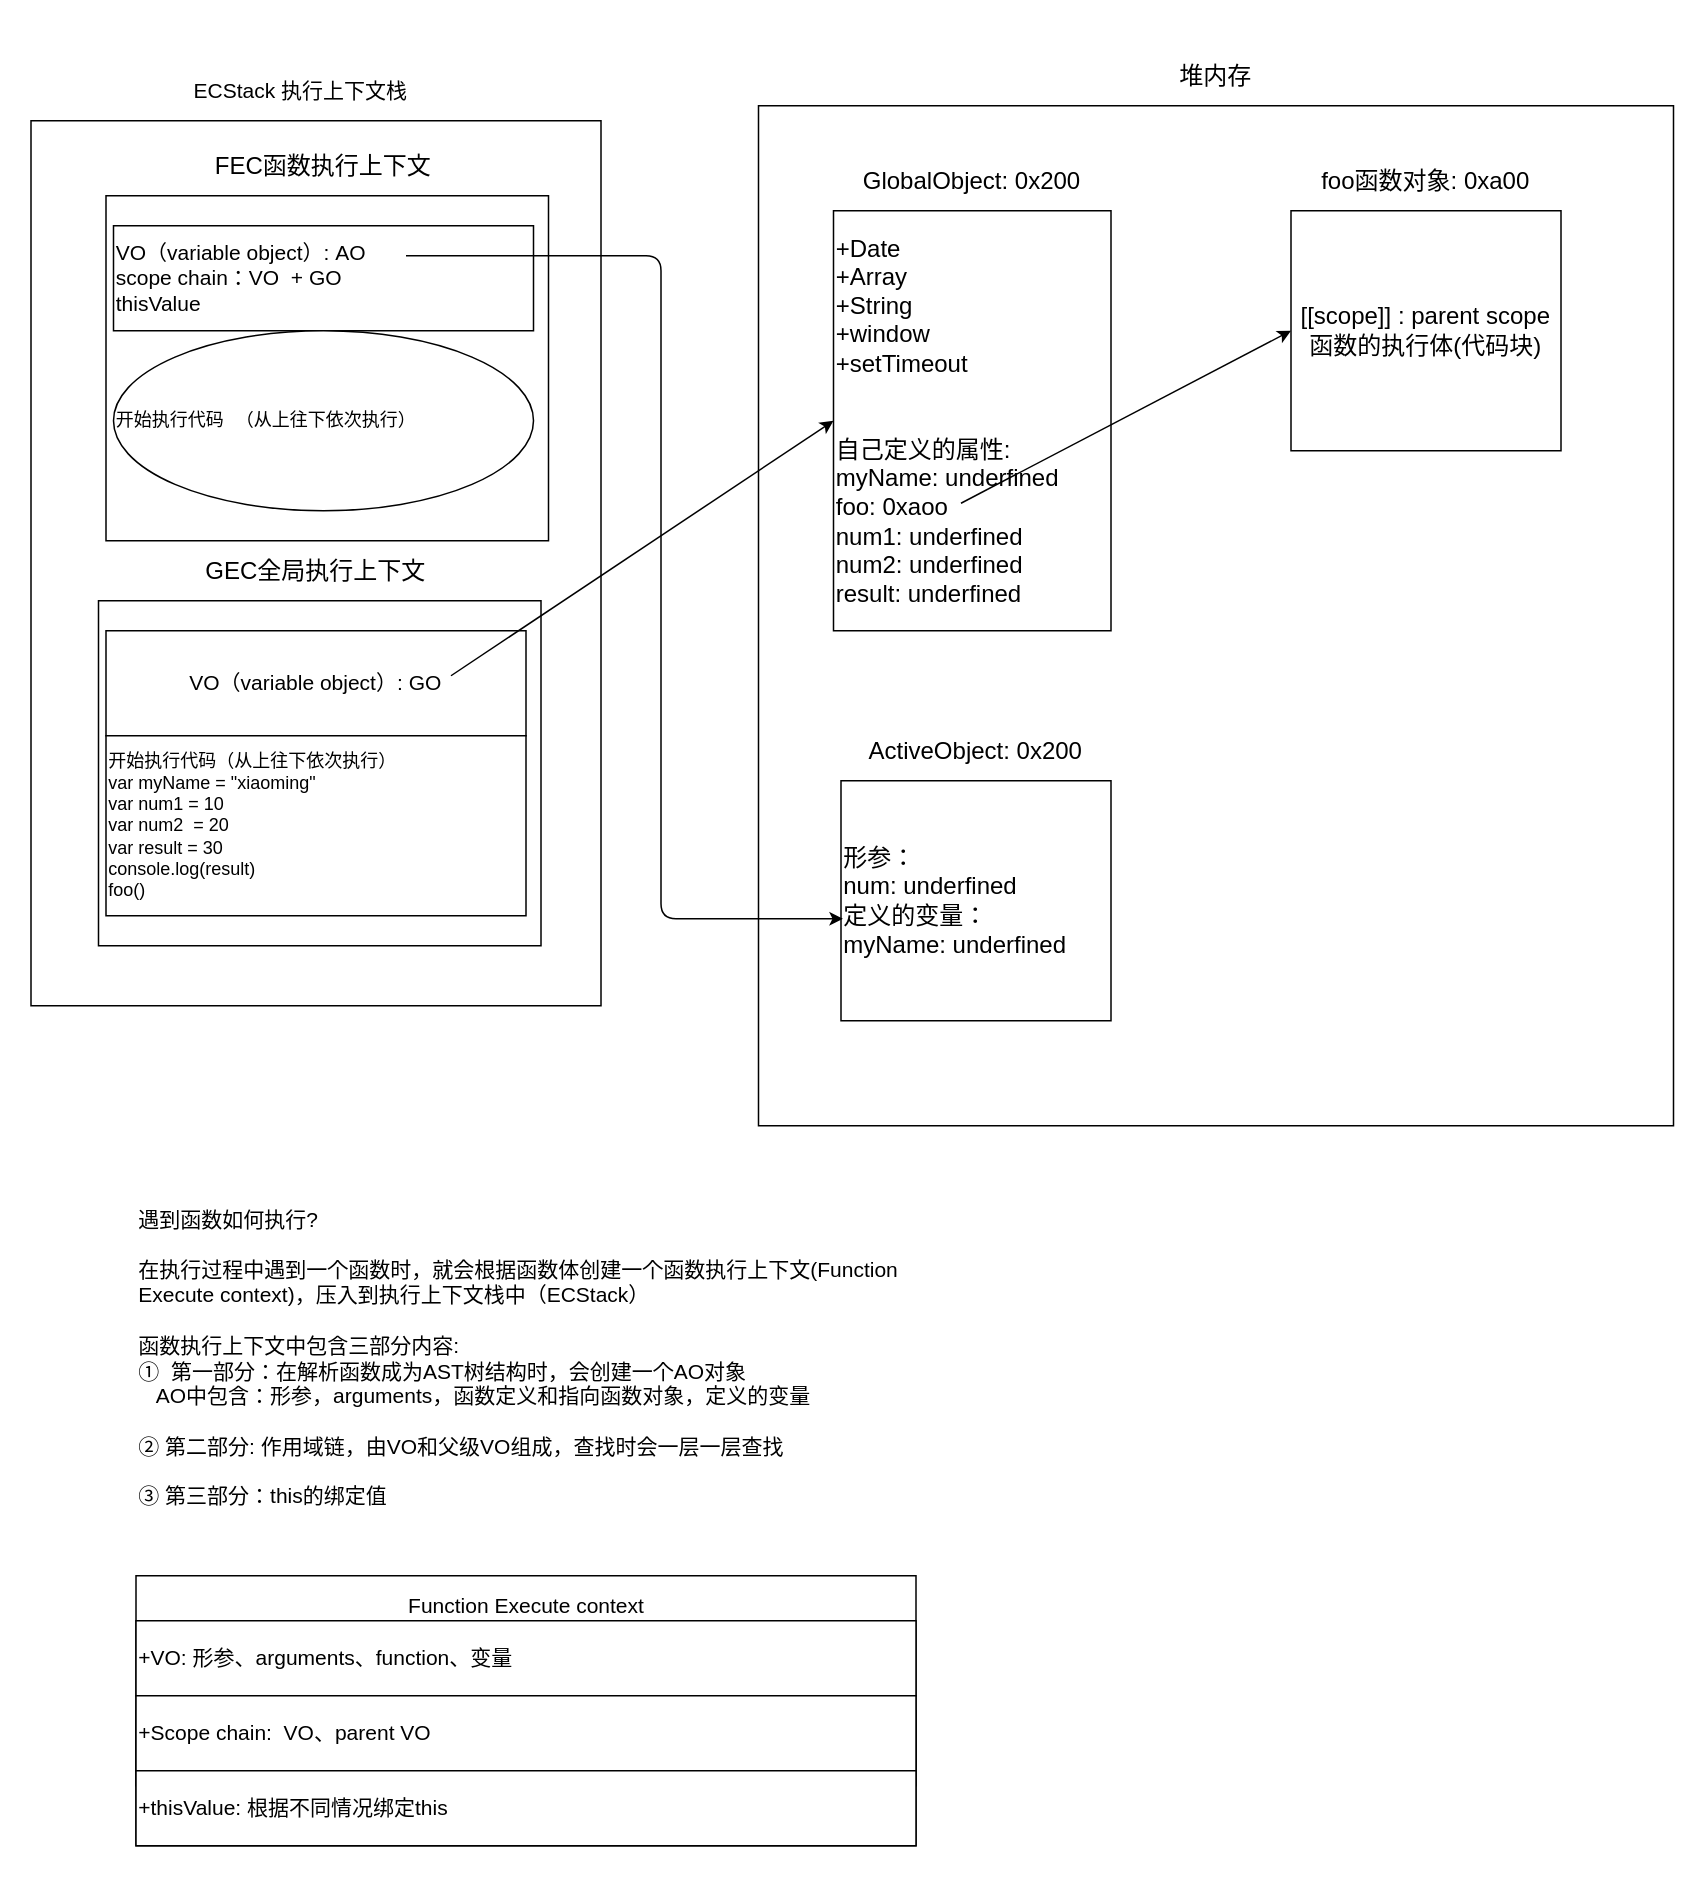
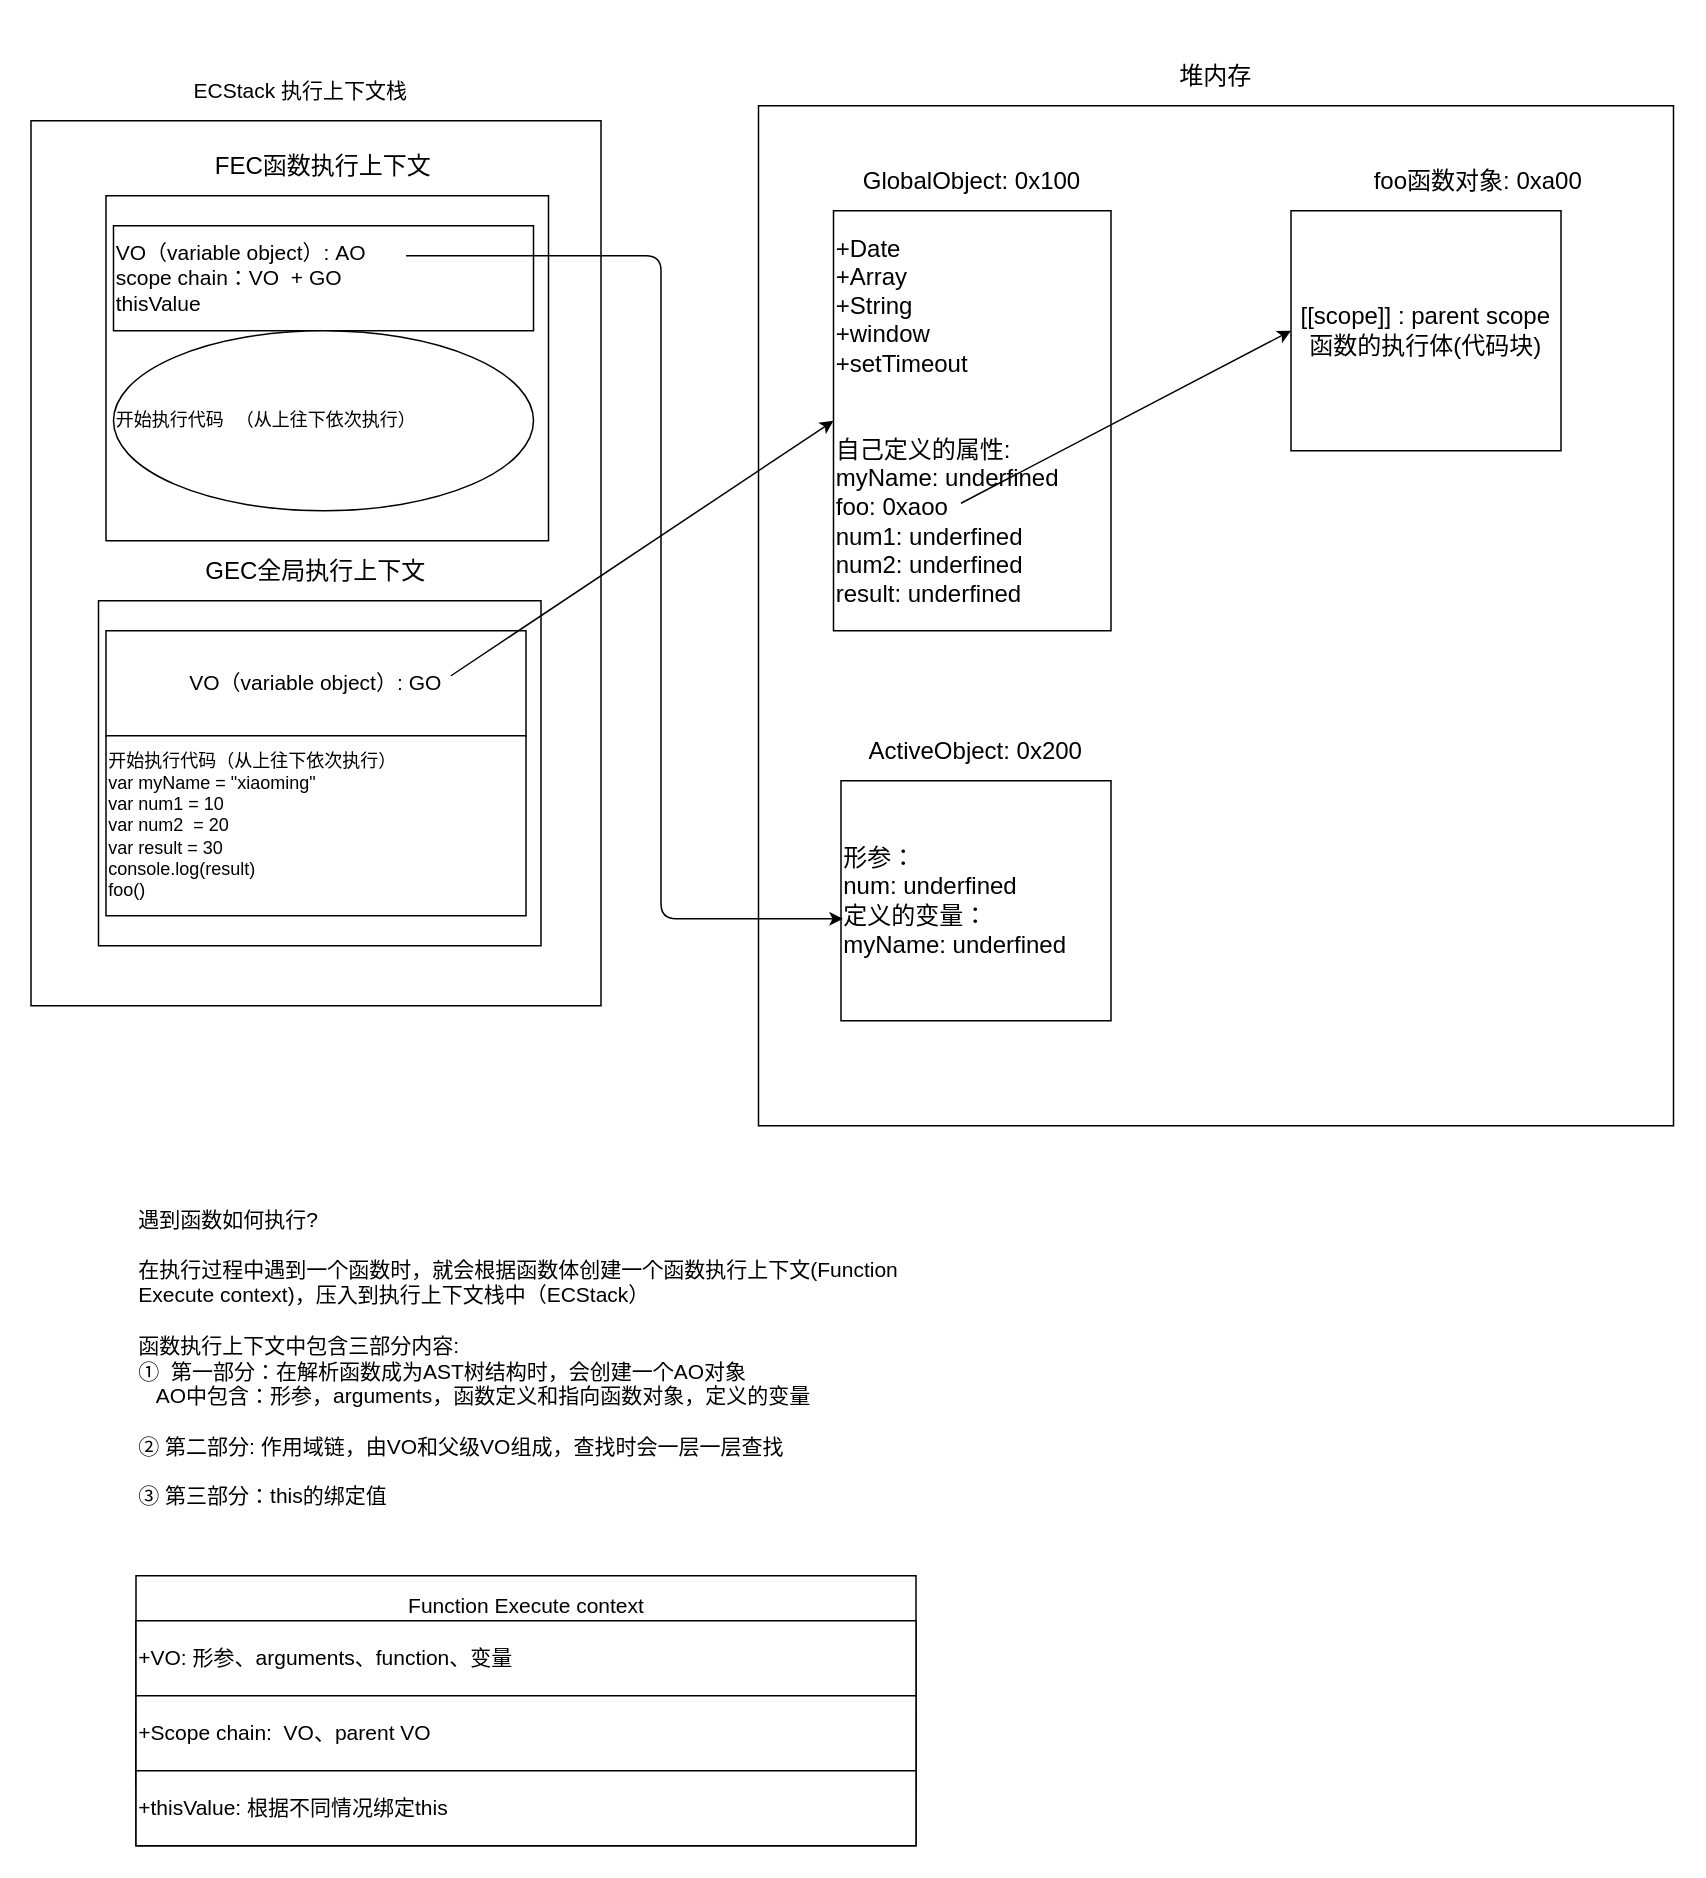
(972, 181) -> (972, 181)
(1426, 181) -> (1478, 181)
